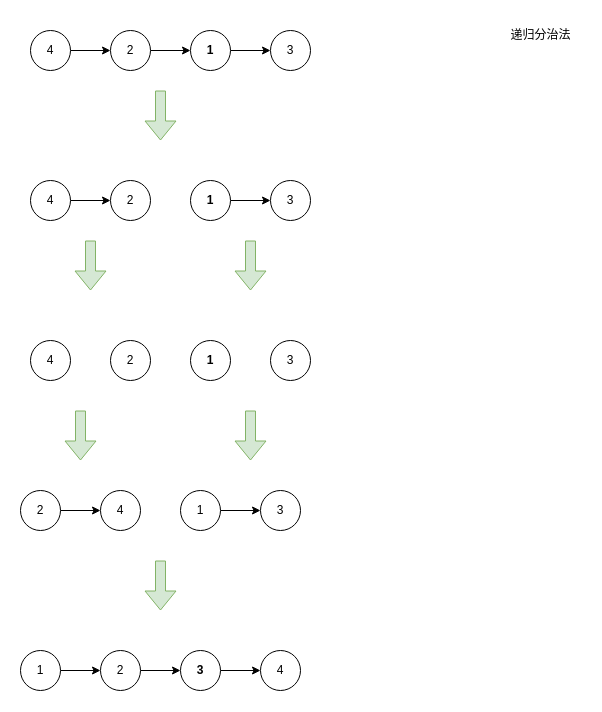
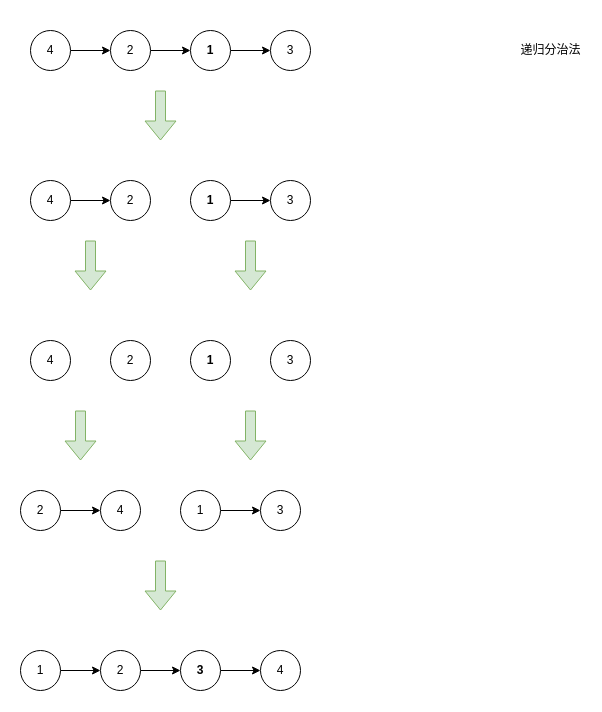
(541, 36) -> (551, 51)
